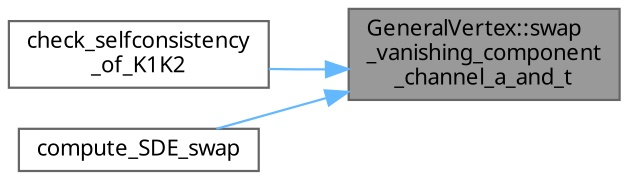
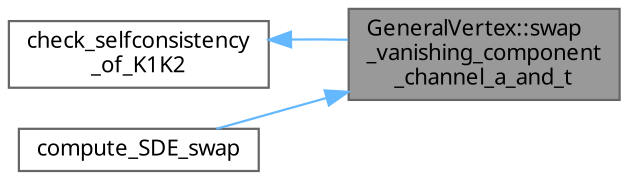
(297, 69) -> (320, 39)
